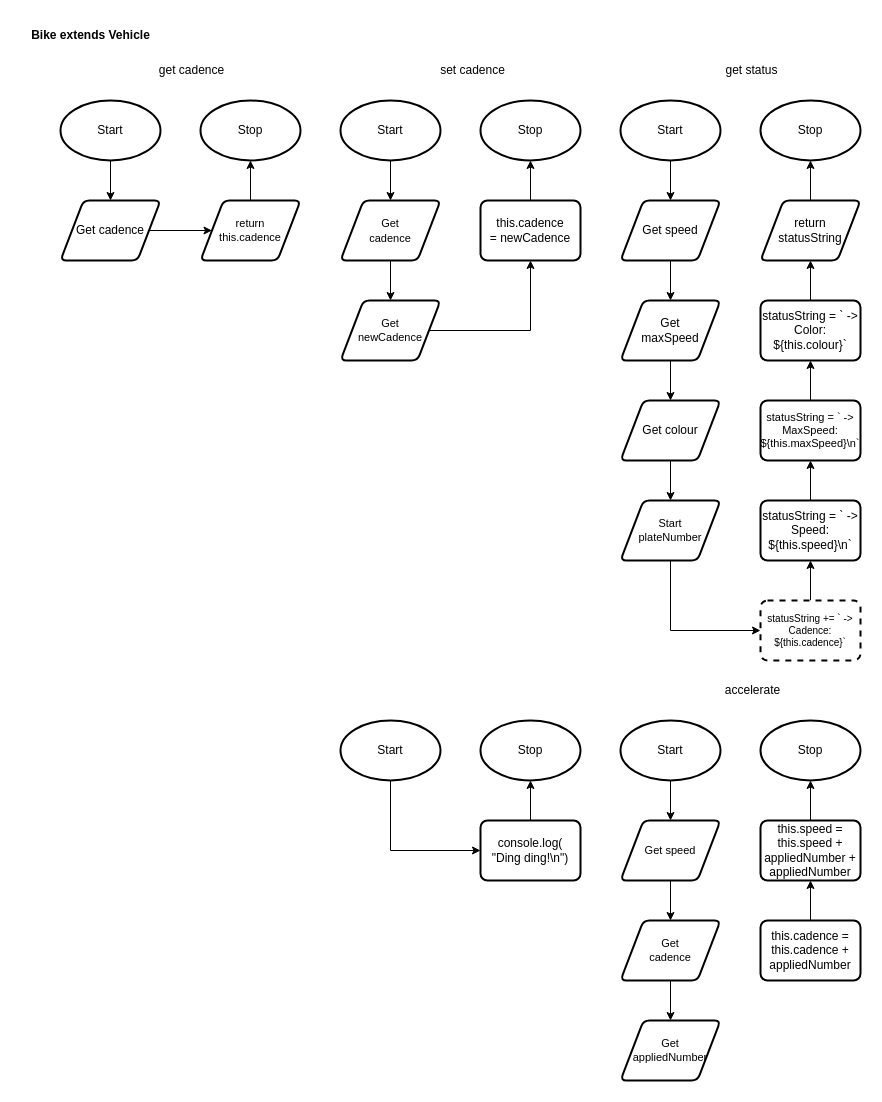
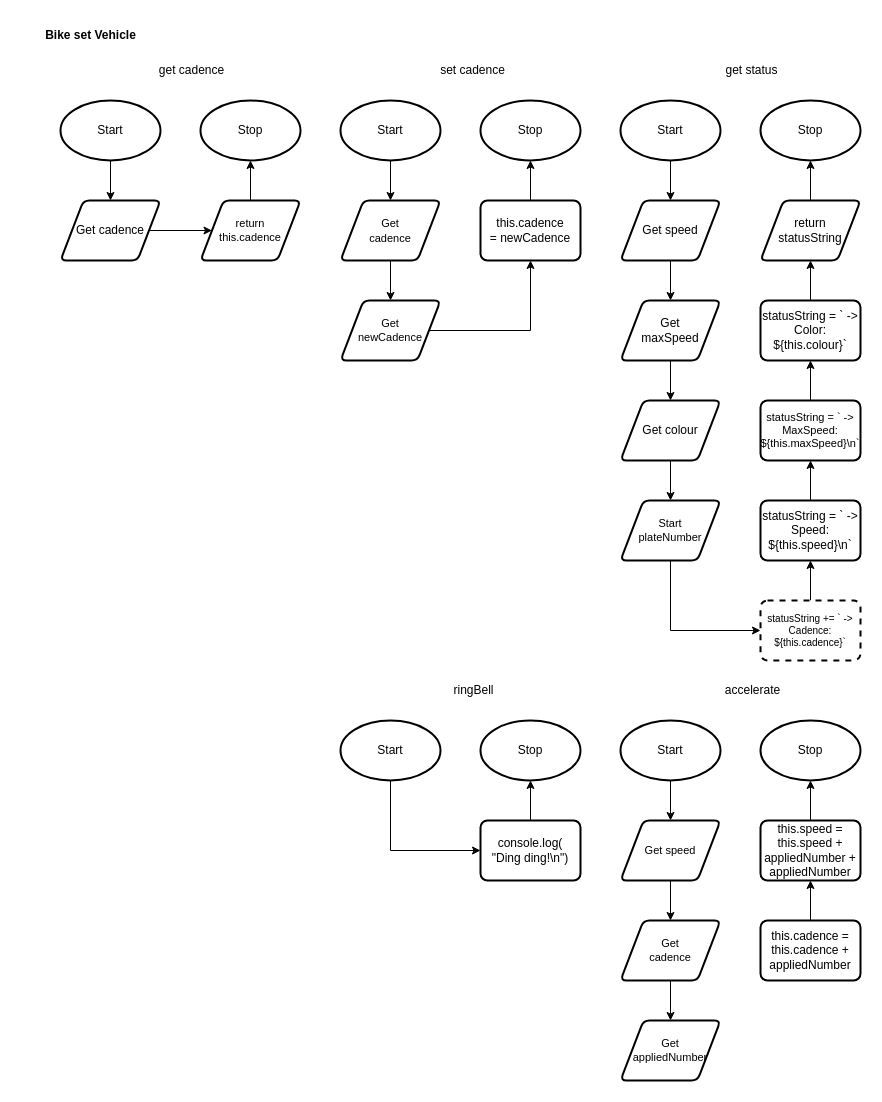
(91, 36) -> (91, 36)
none -> (473, 691)
